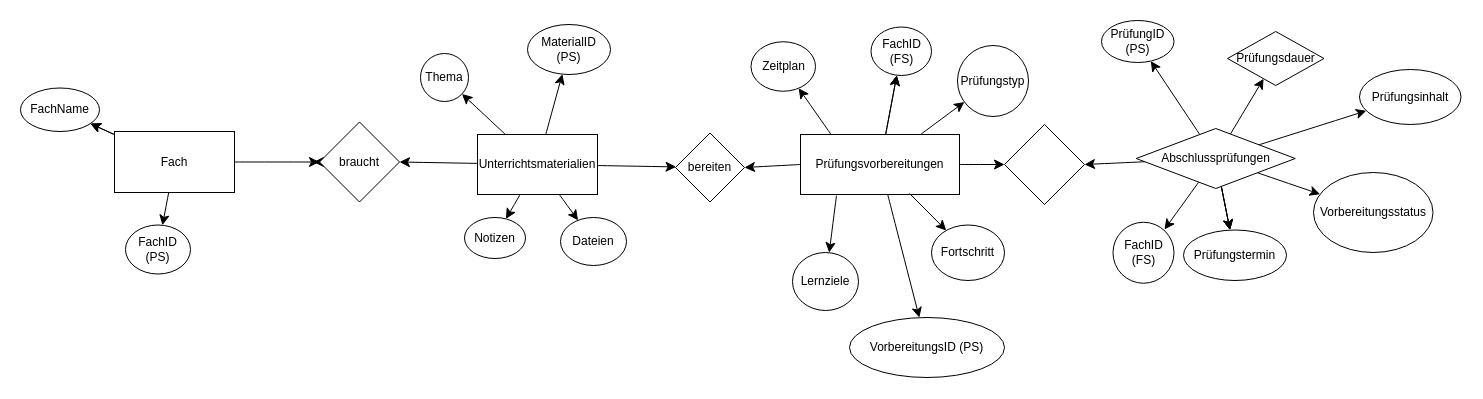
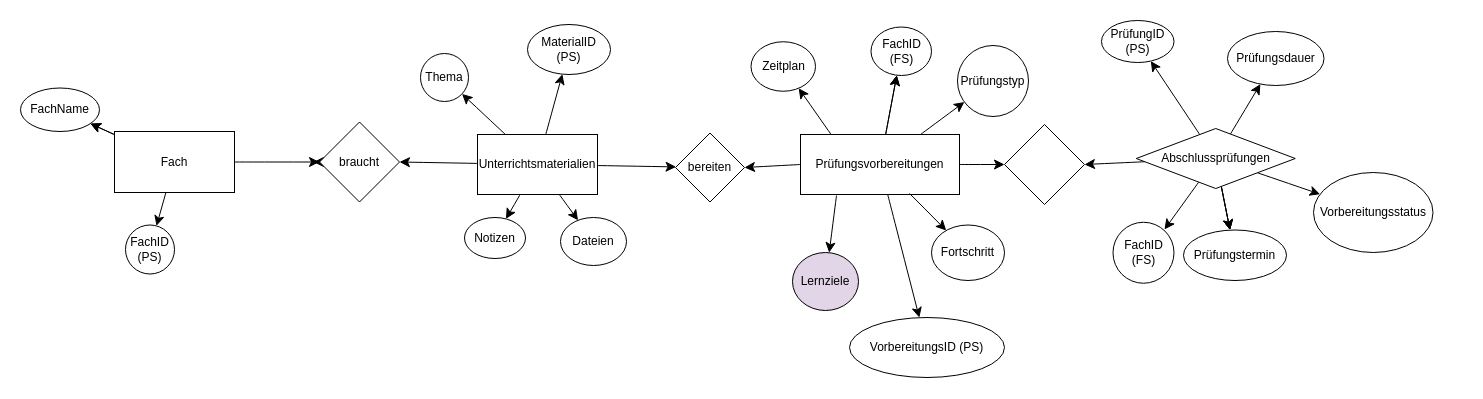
(1276, 59) -> (1276, 59)
(1410, 97) -> none
(1309, 129) -> none
(158, 250) -> (150, 250)
(826, 282) -> (826, 282)
